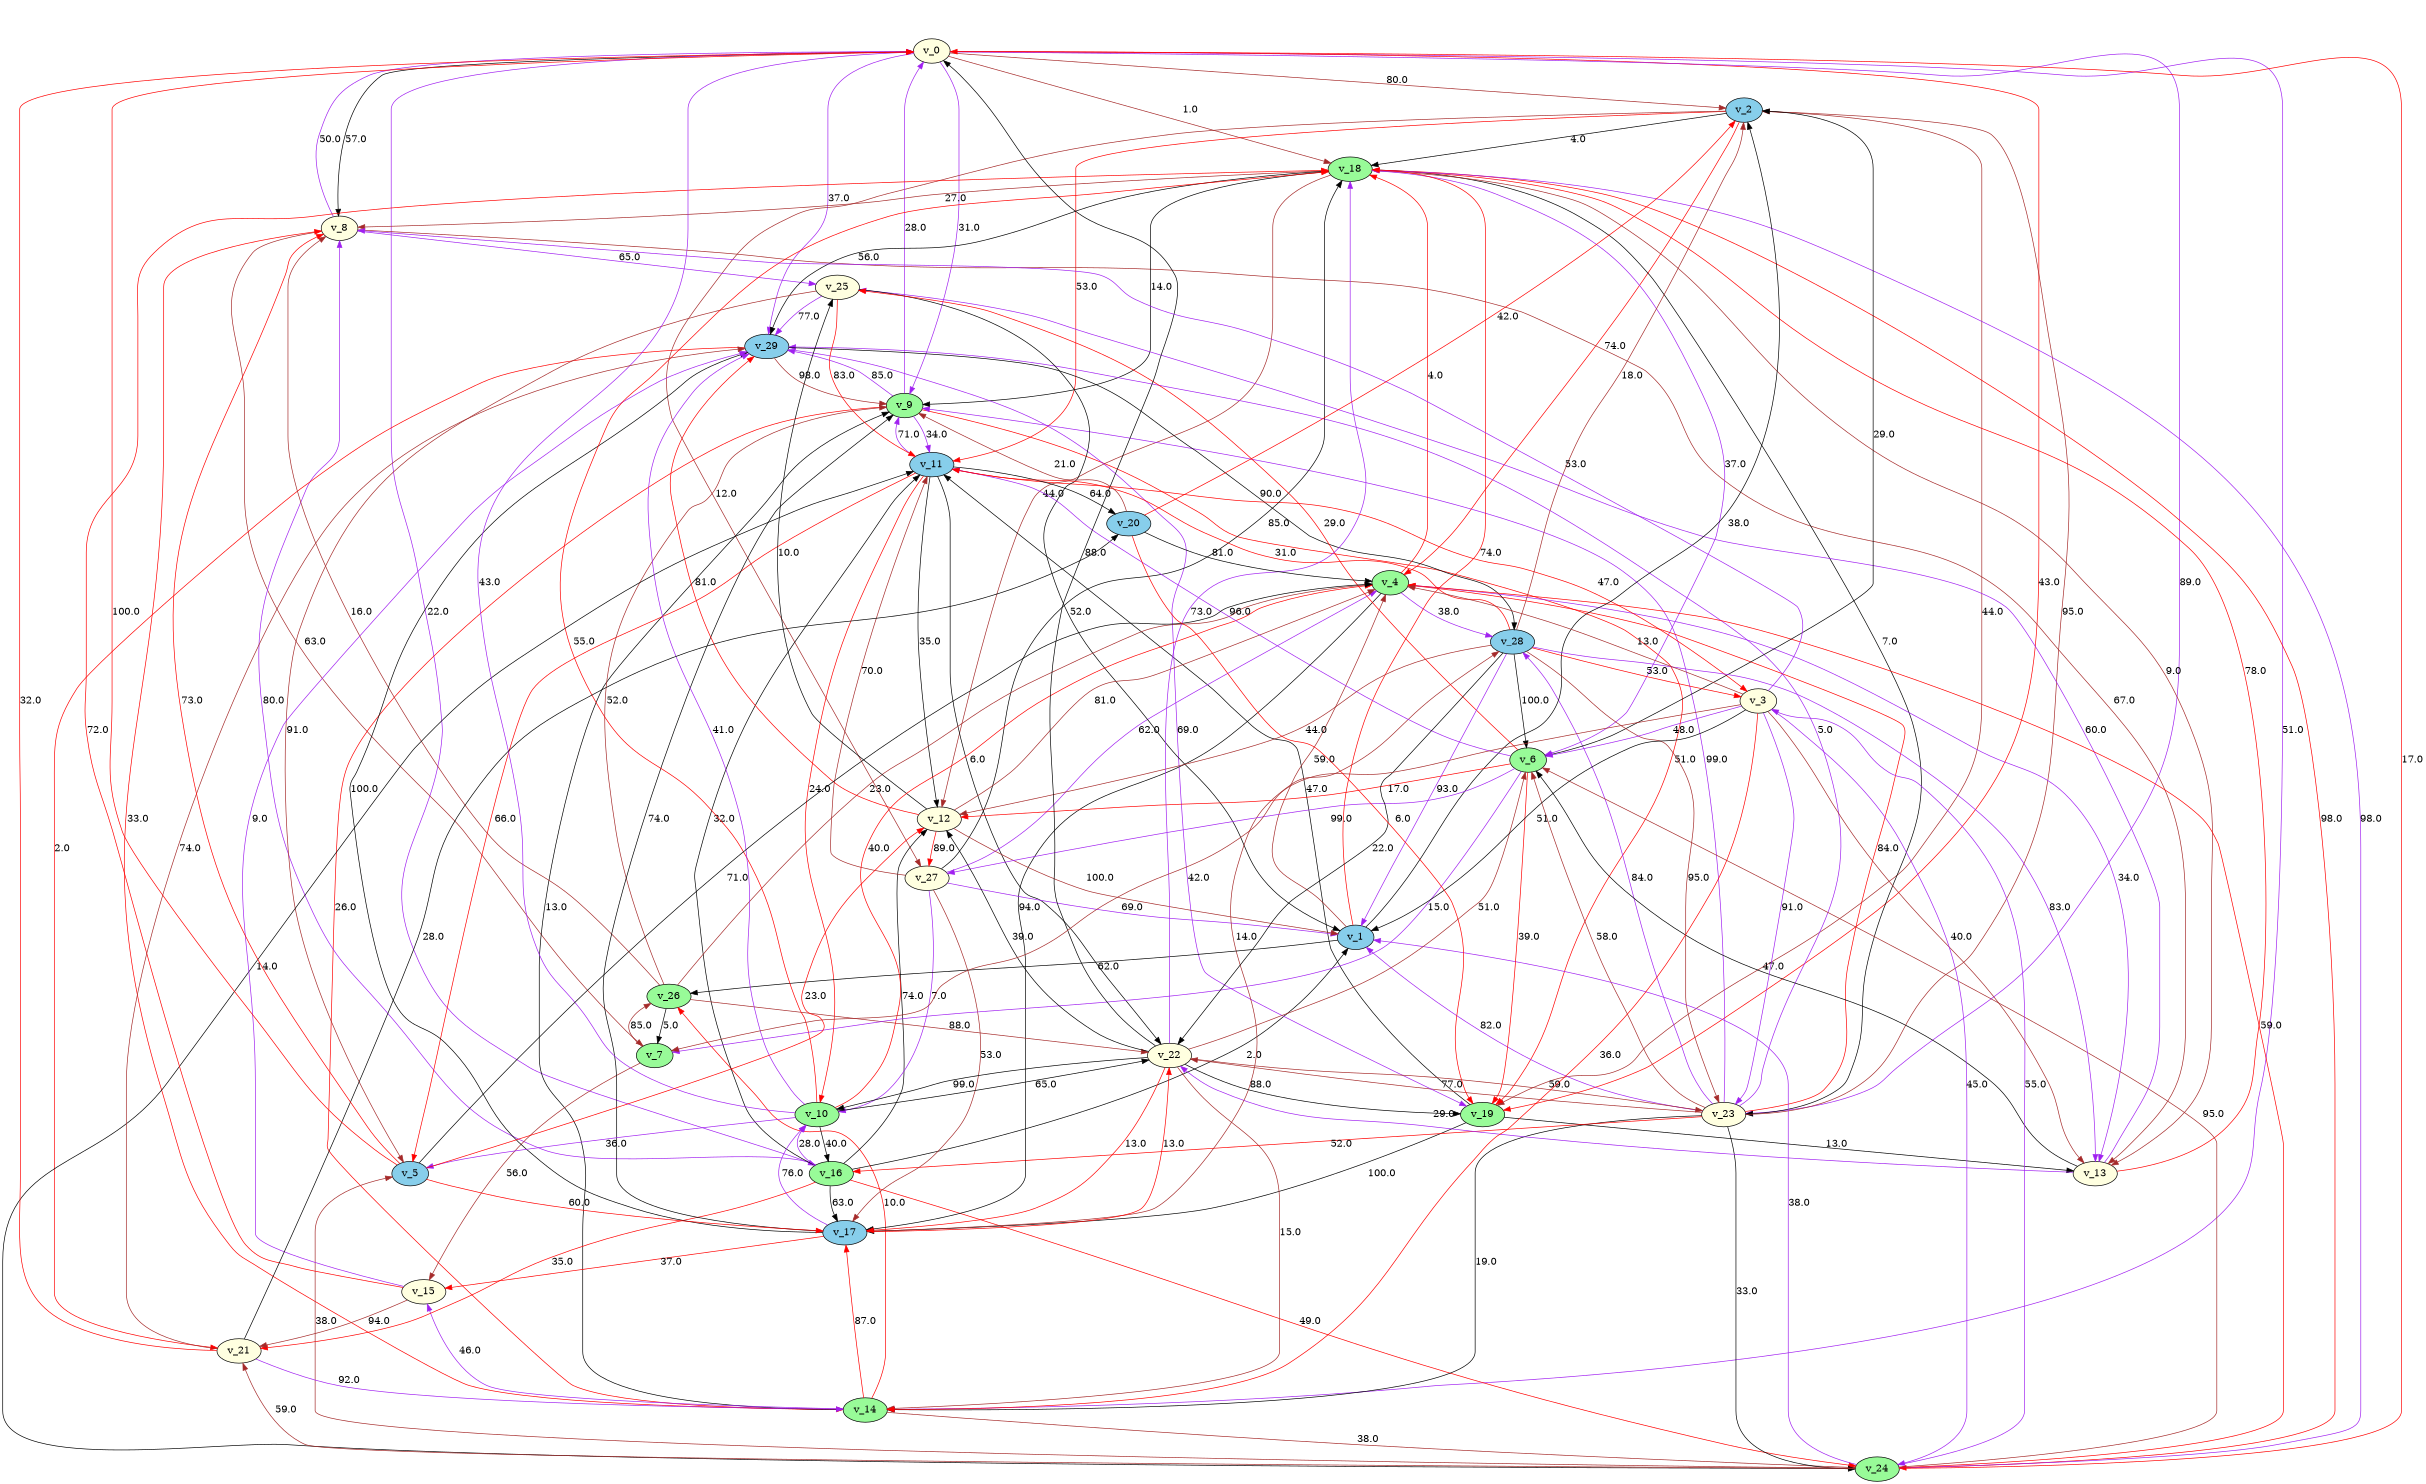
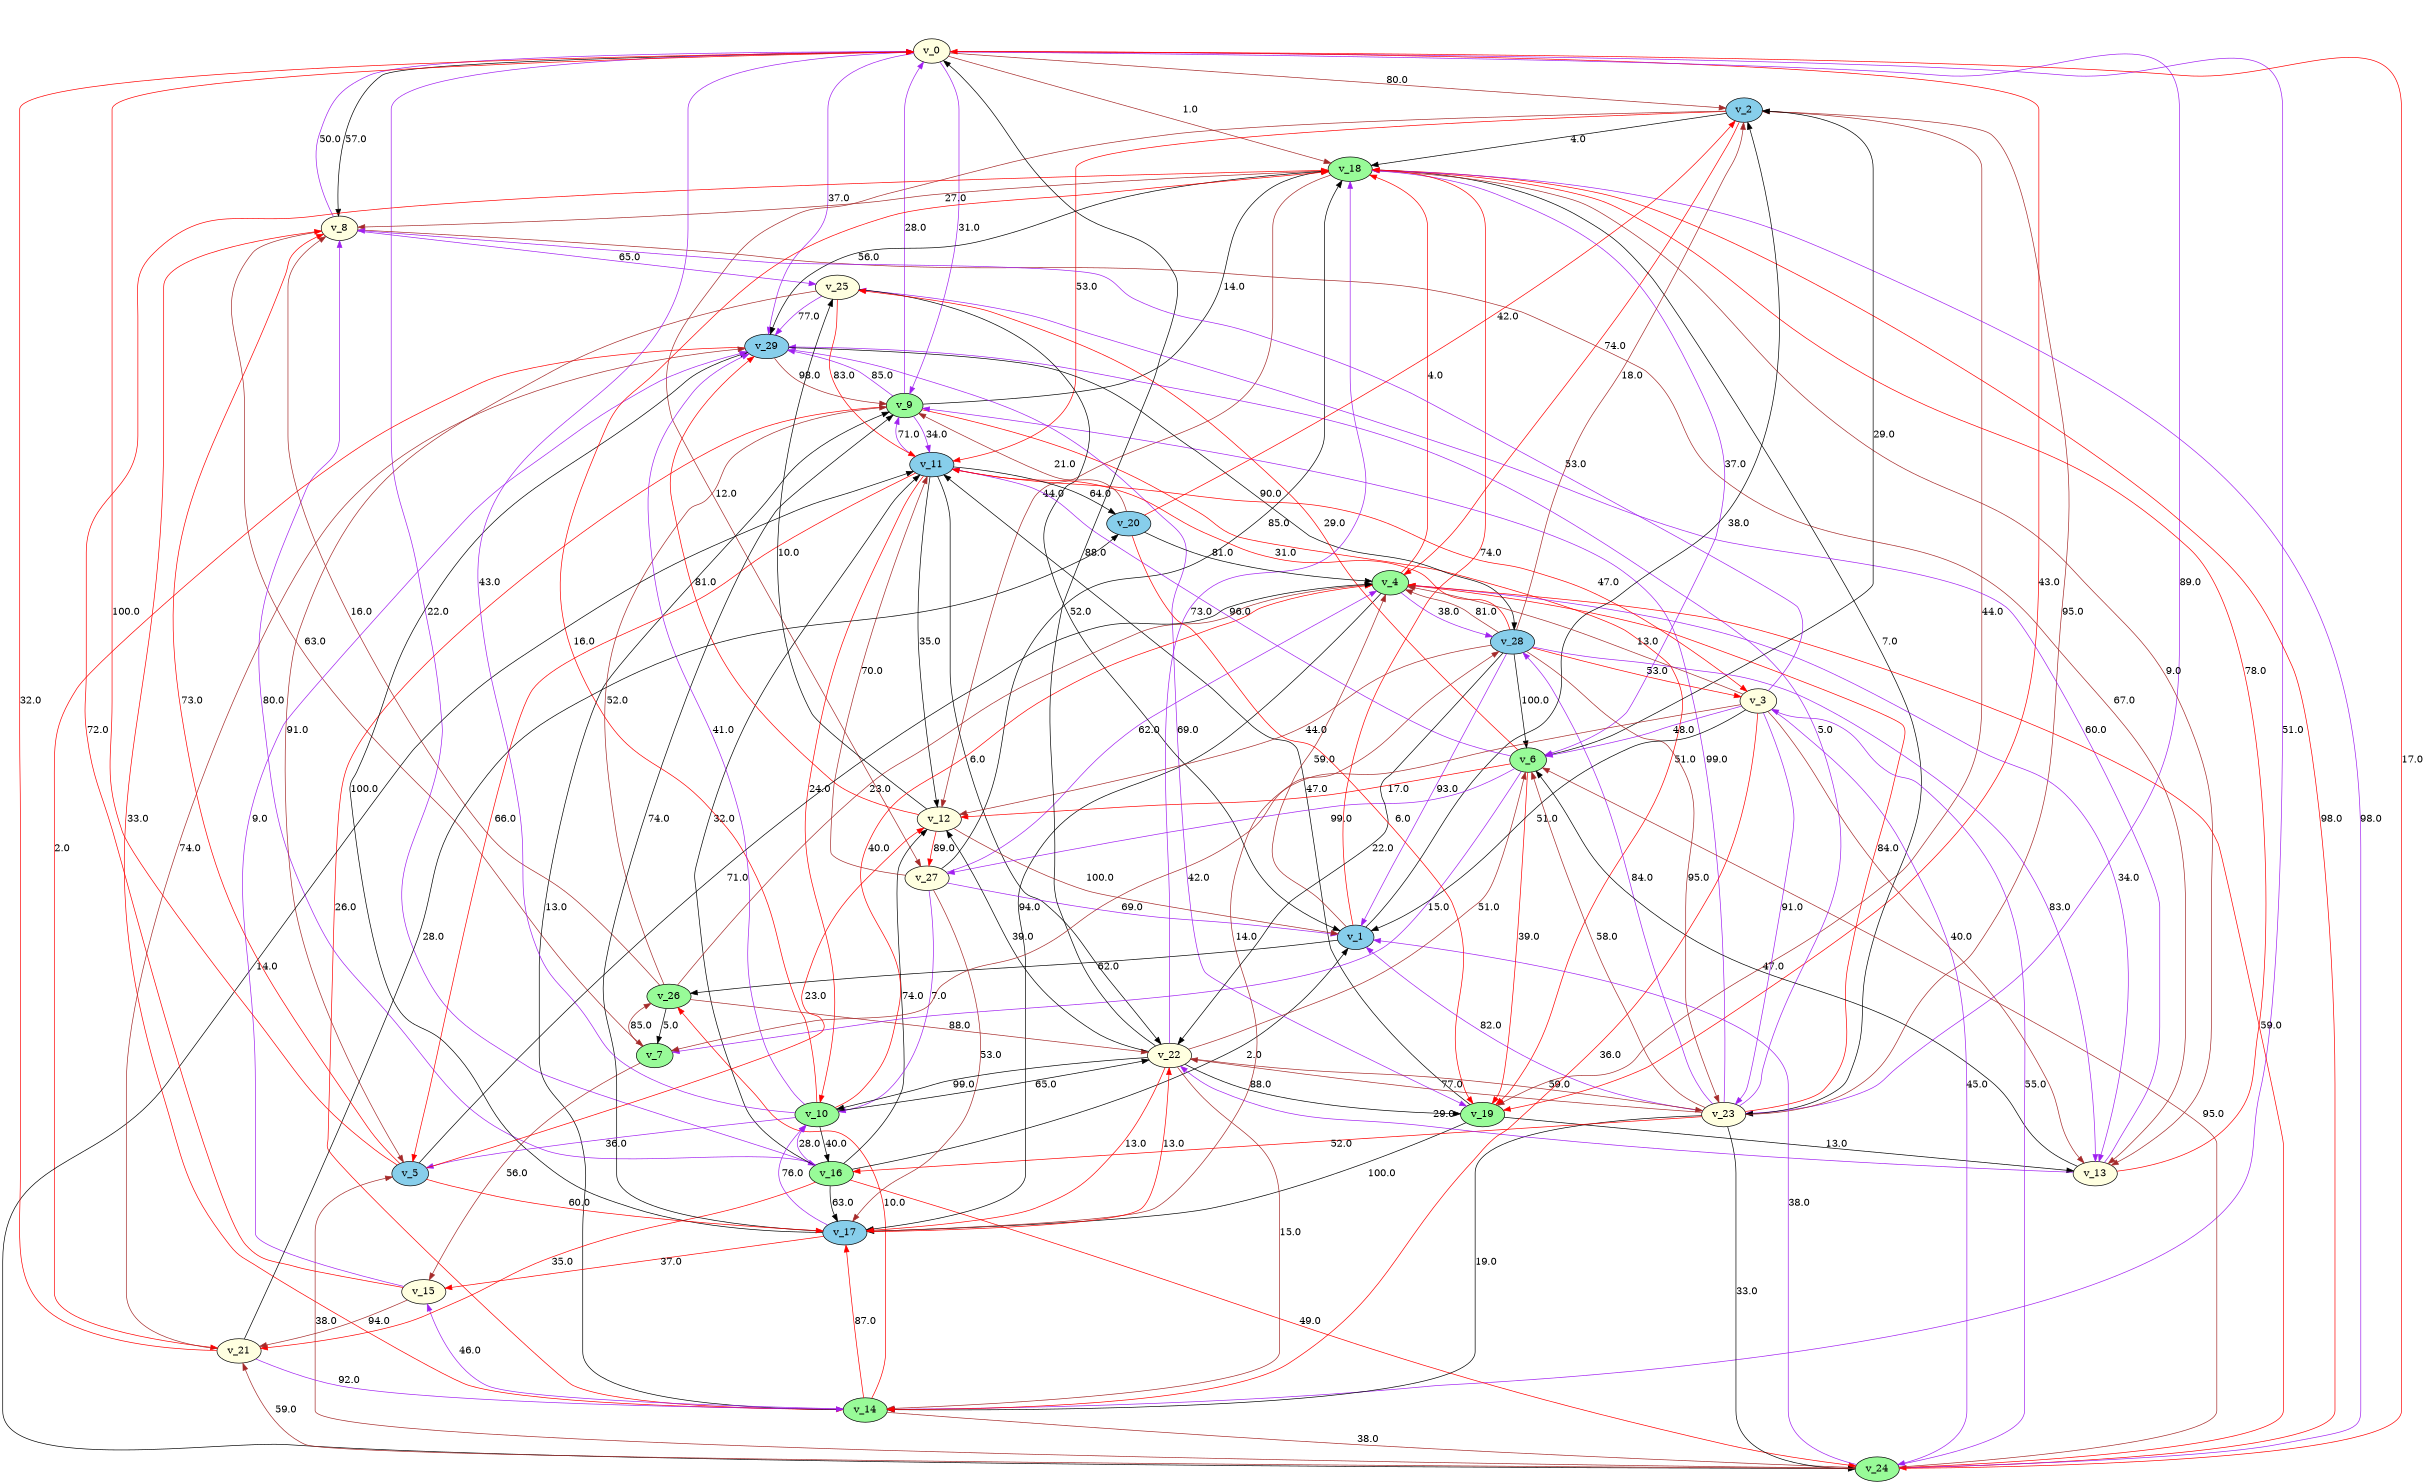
(1151, 295) -> (1180, 349)
(584, 642) -> (584, 642)
(1145, 678) -> (1458, 607)
